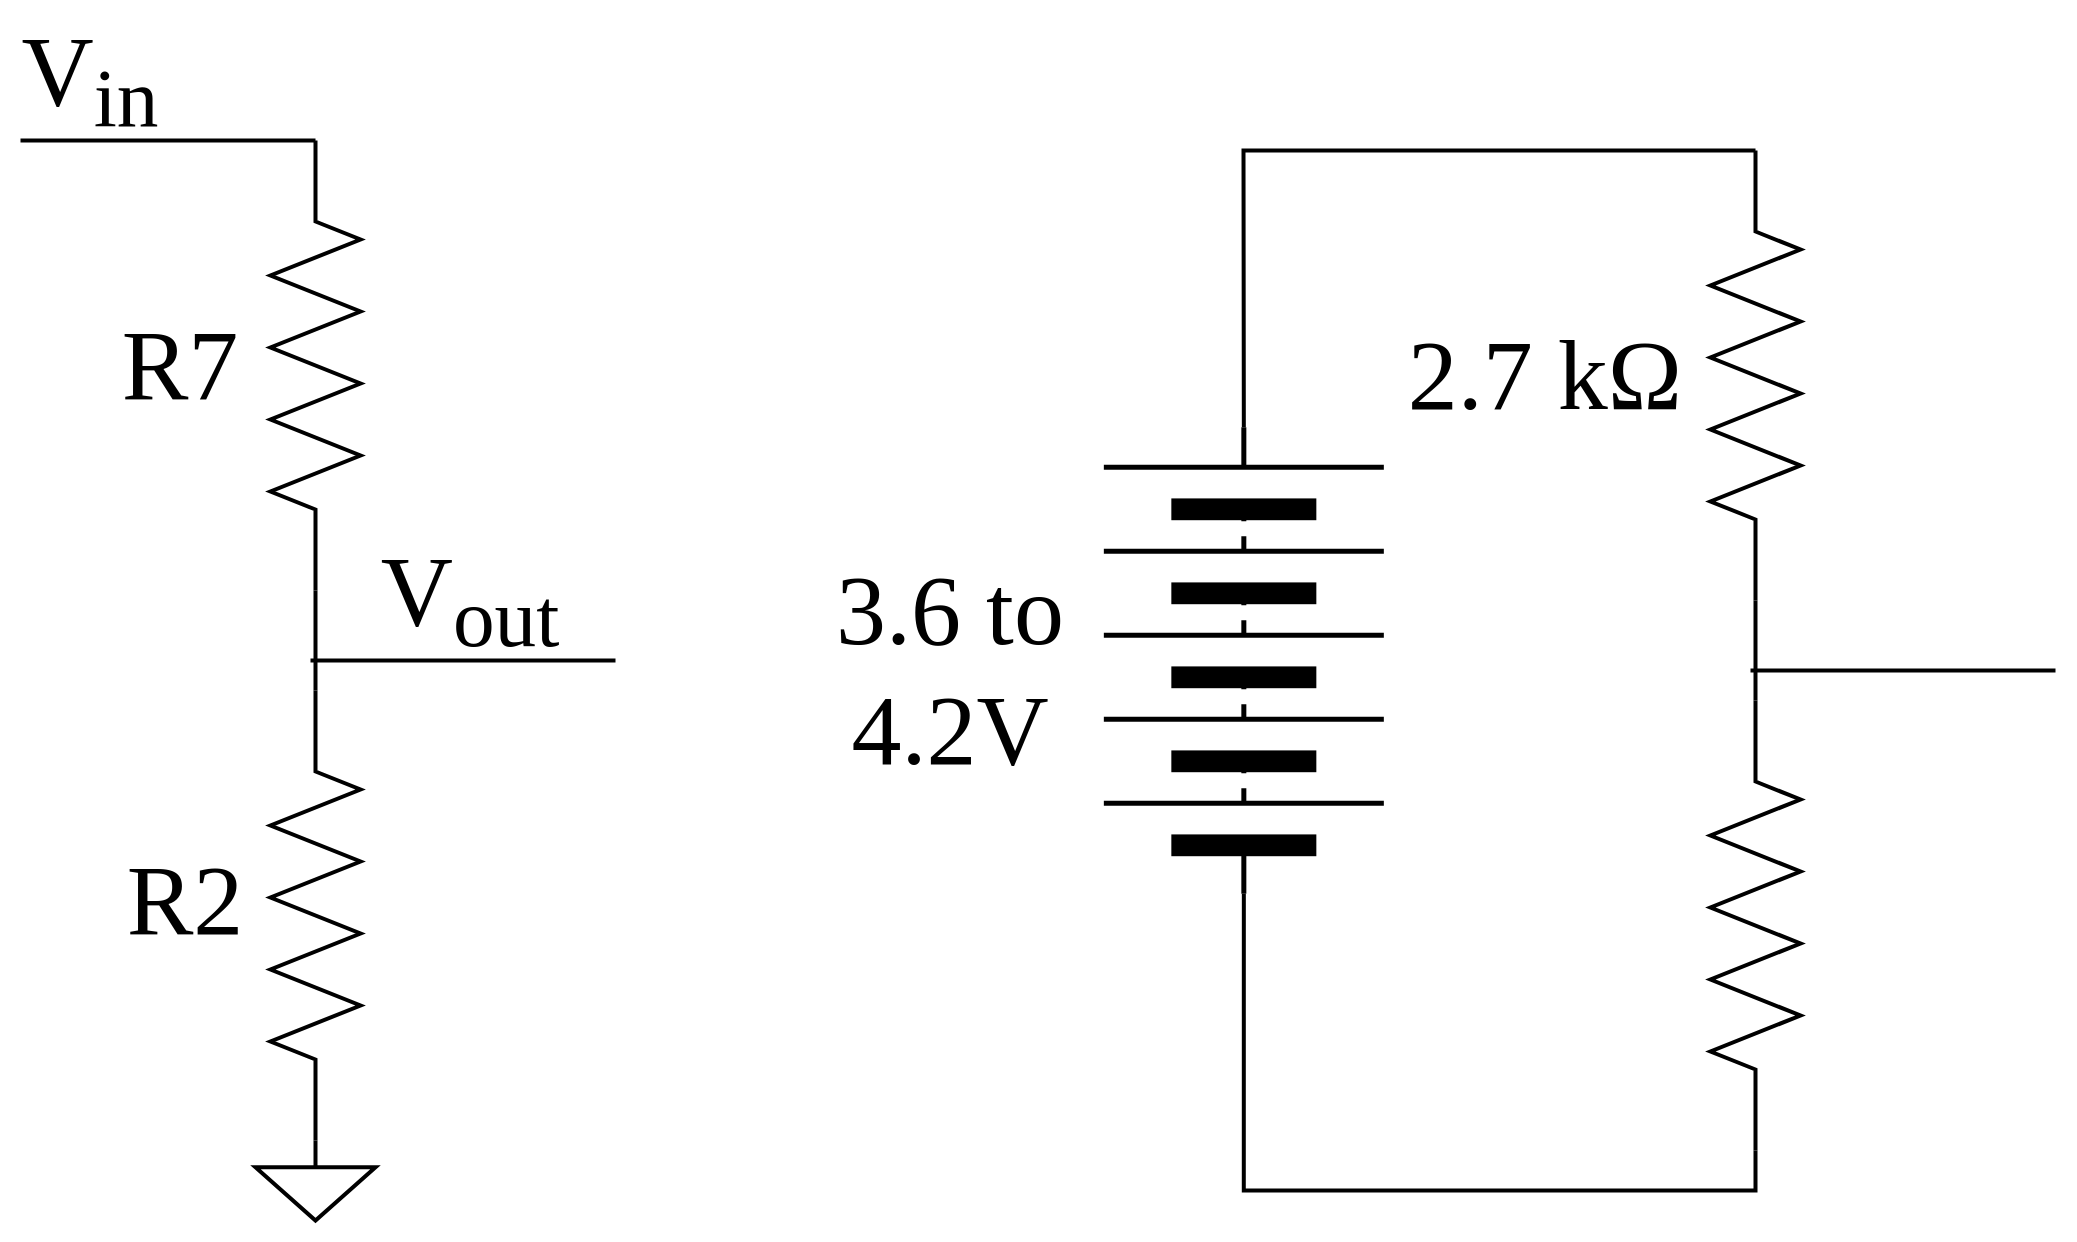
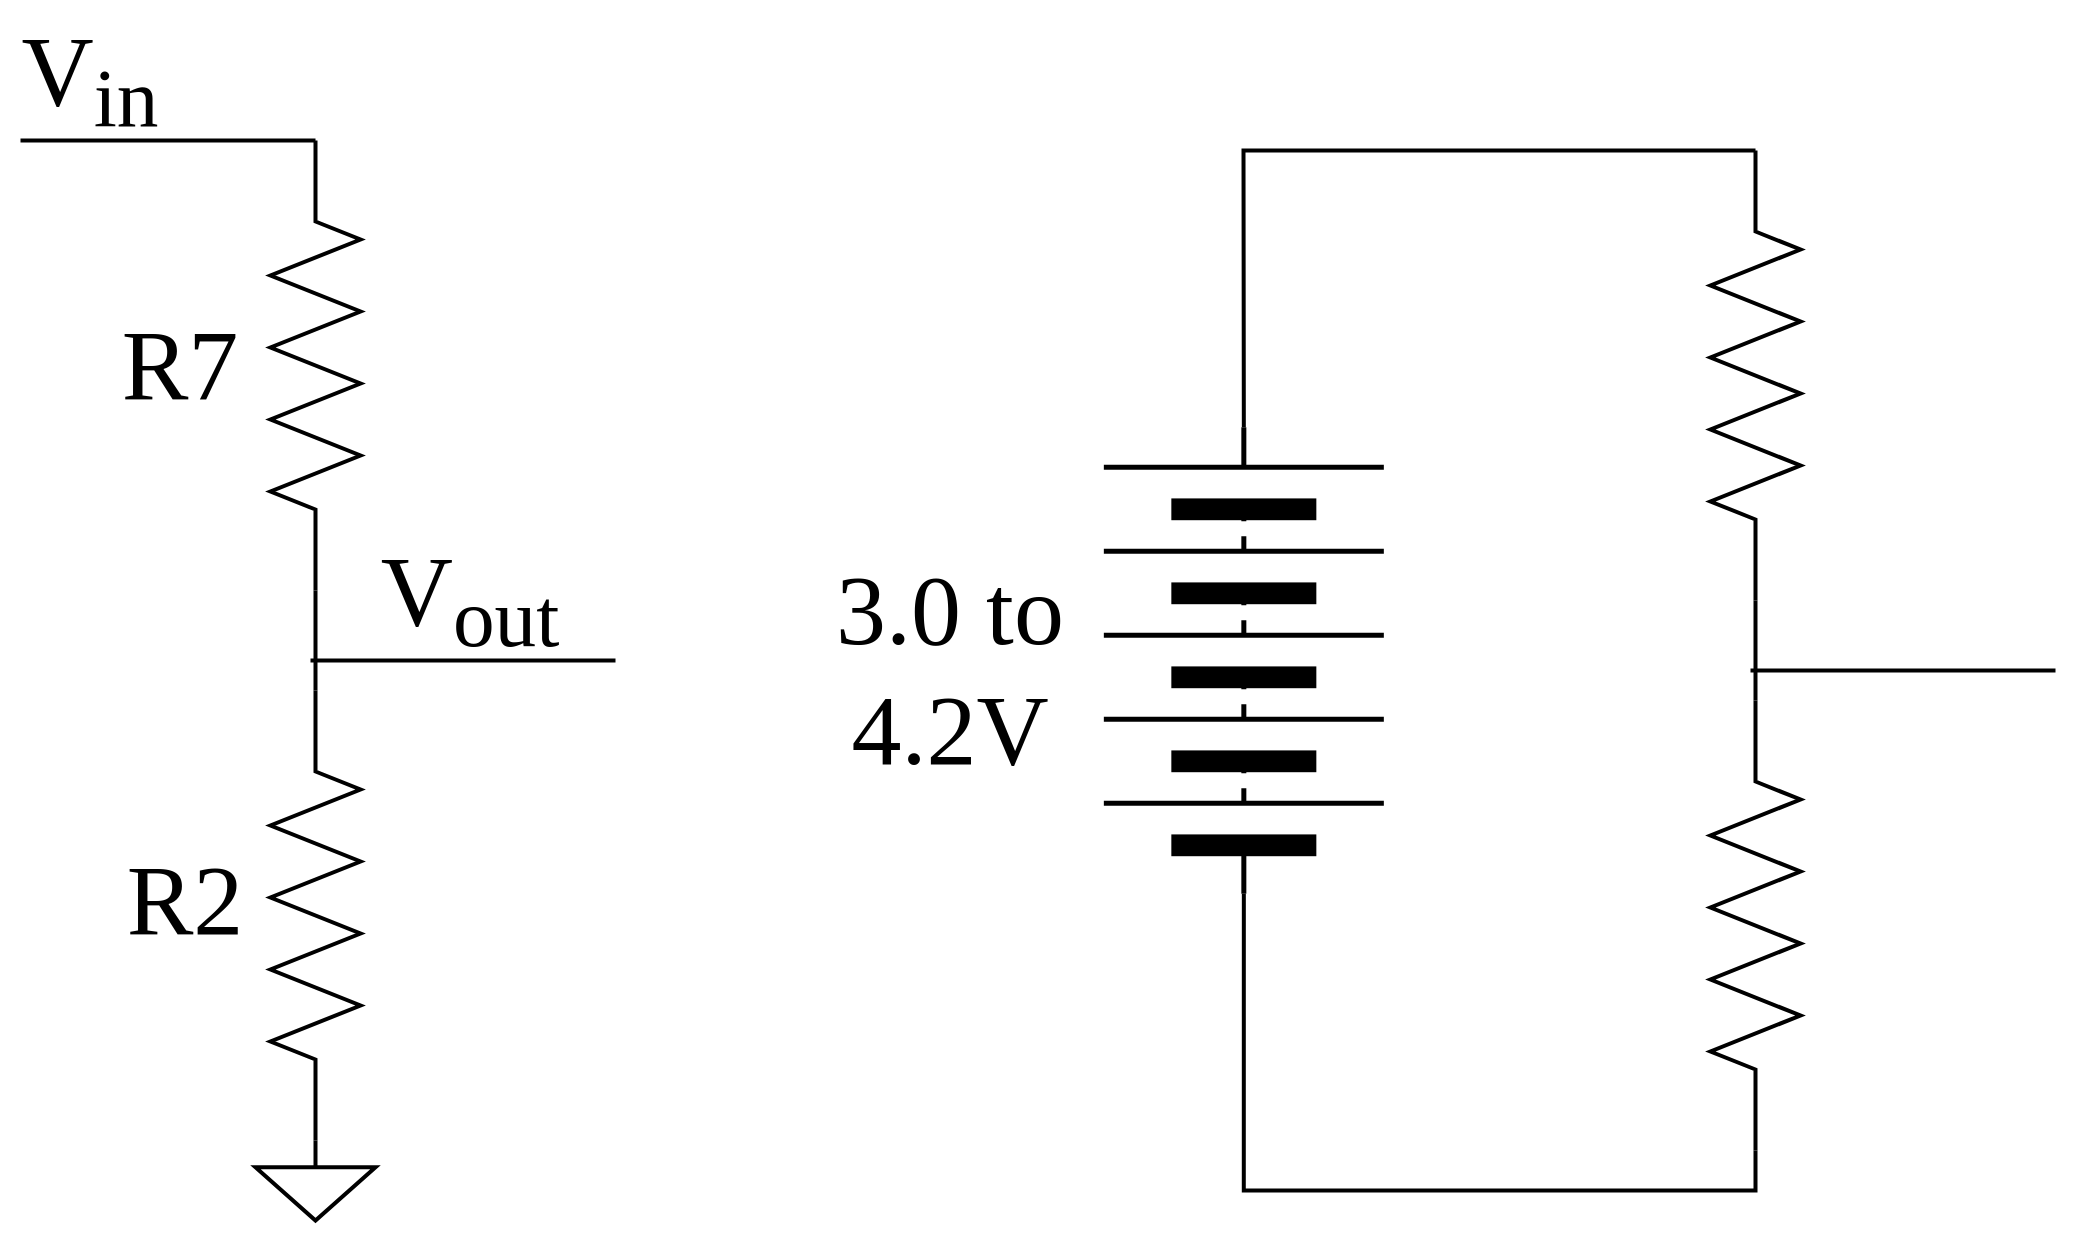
(1546, 376) -> none
(951, 671) -> (951, 671)
